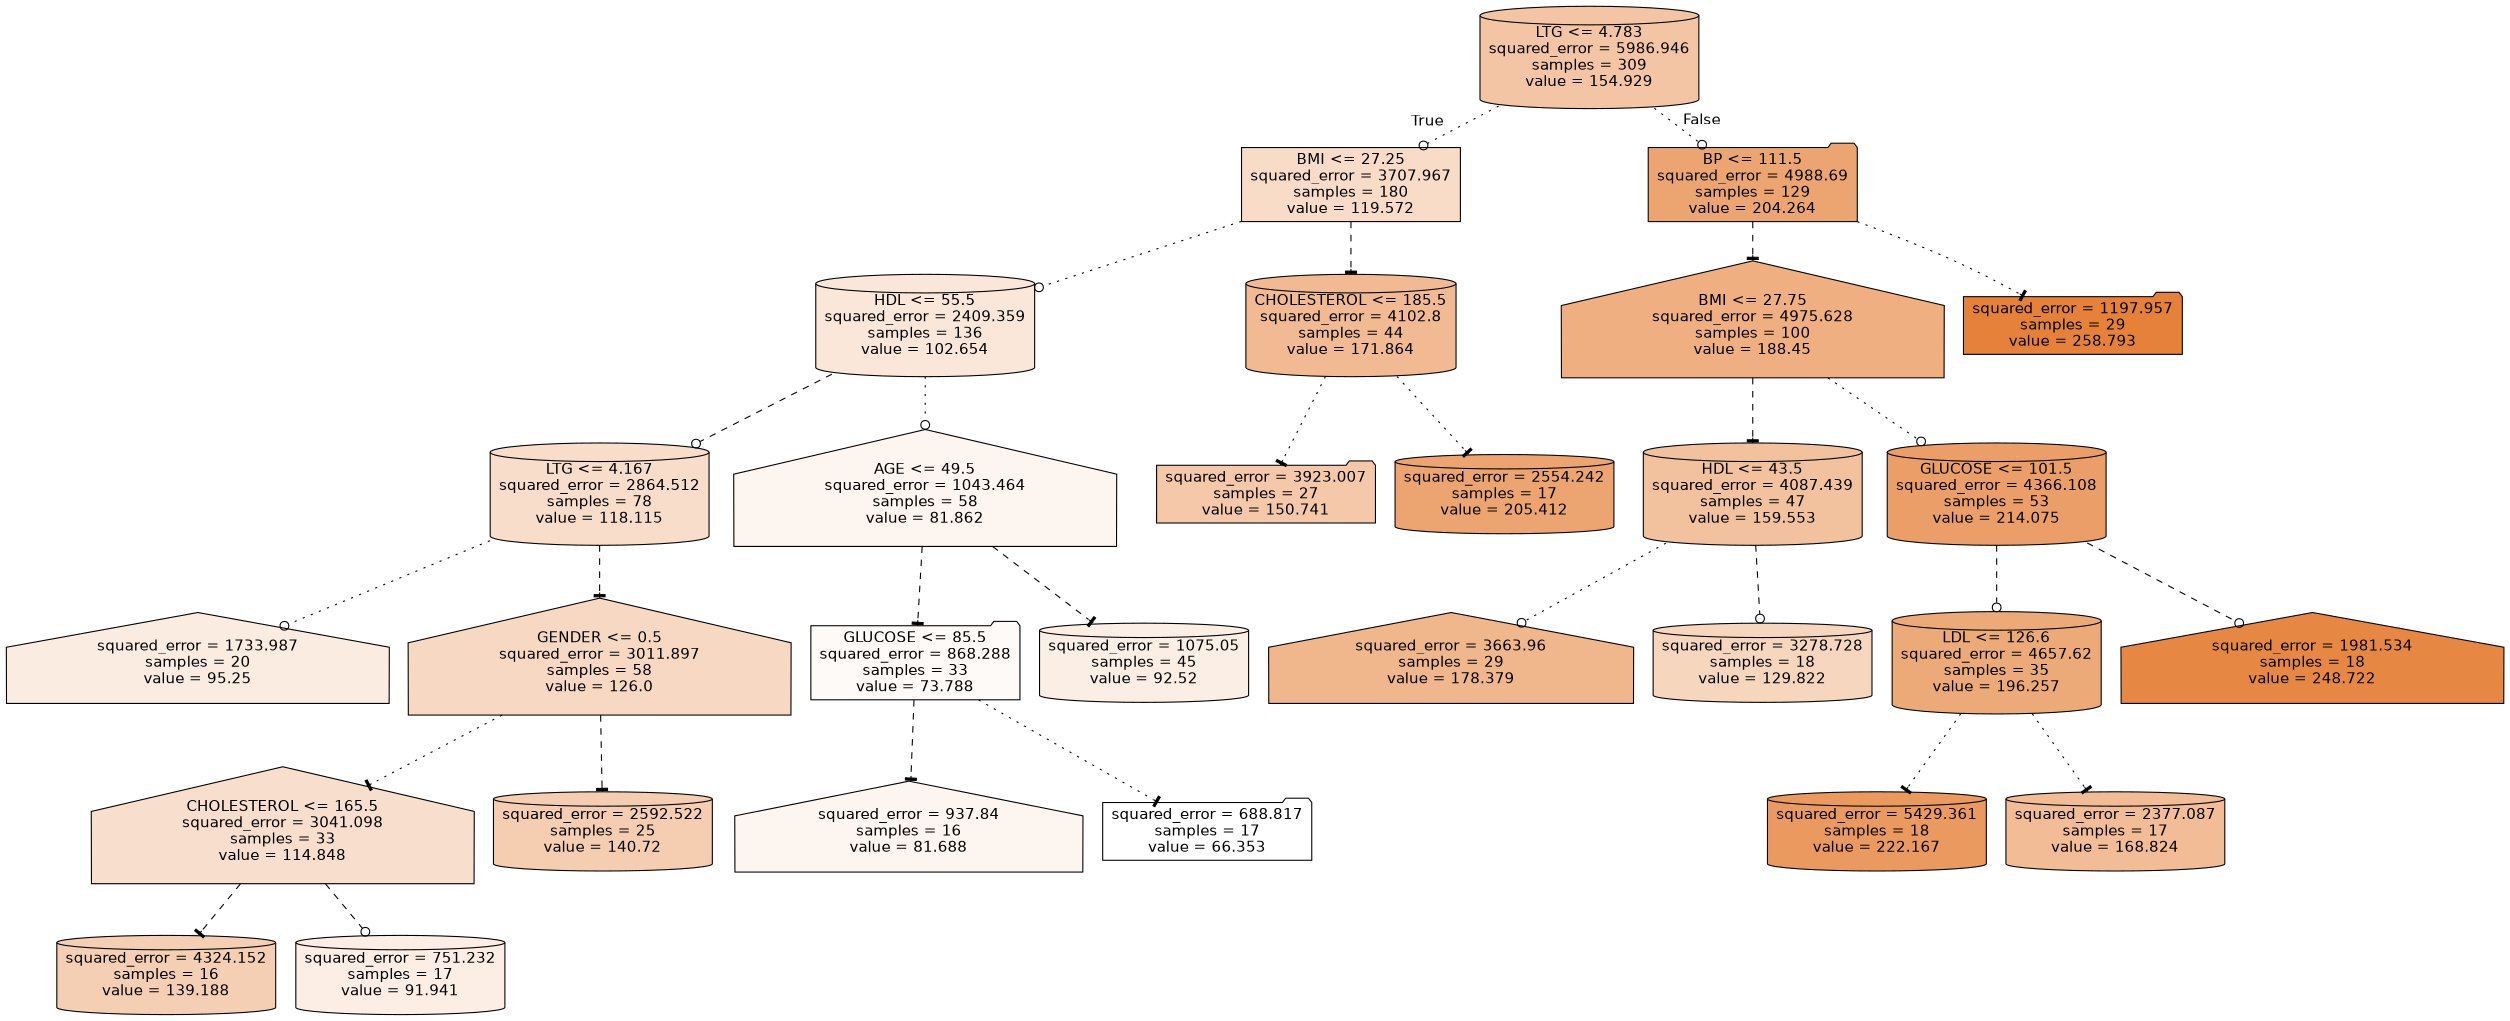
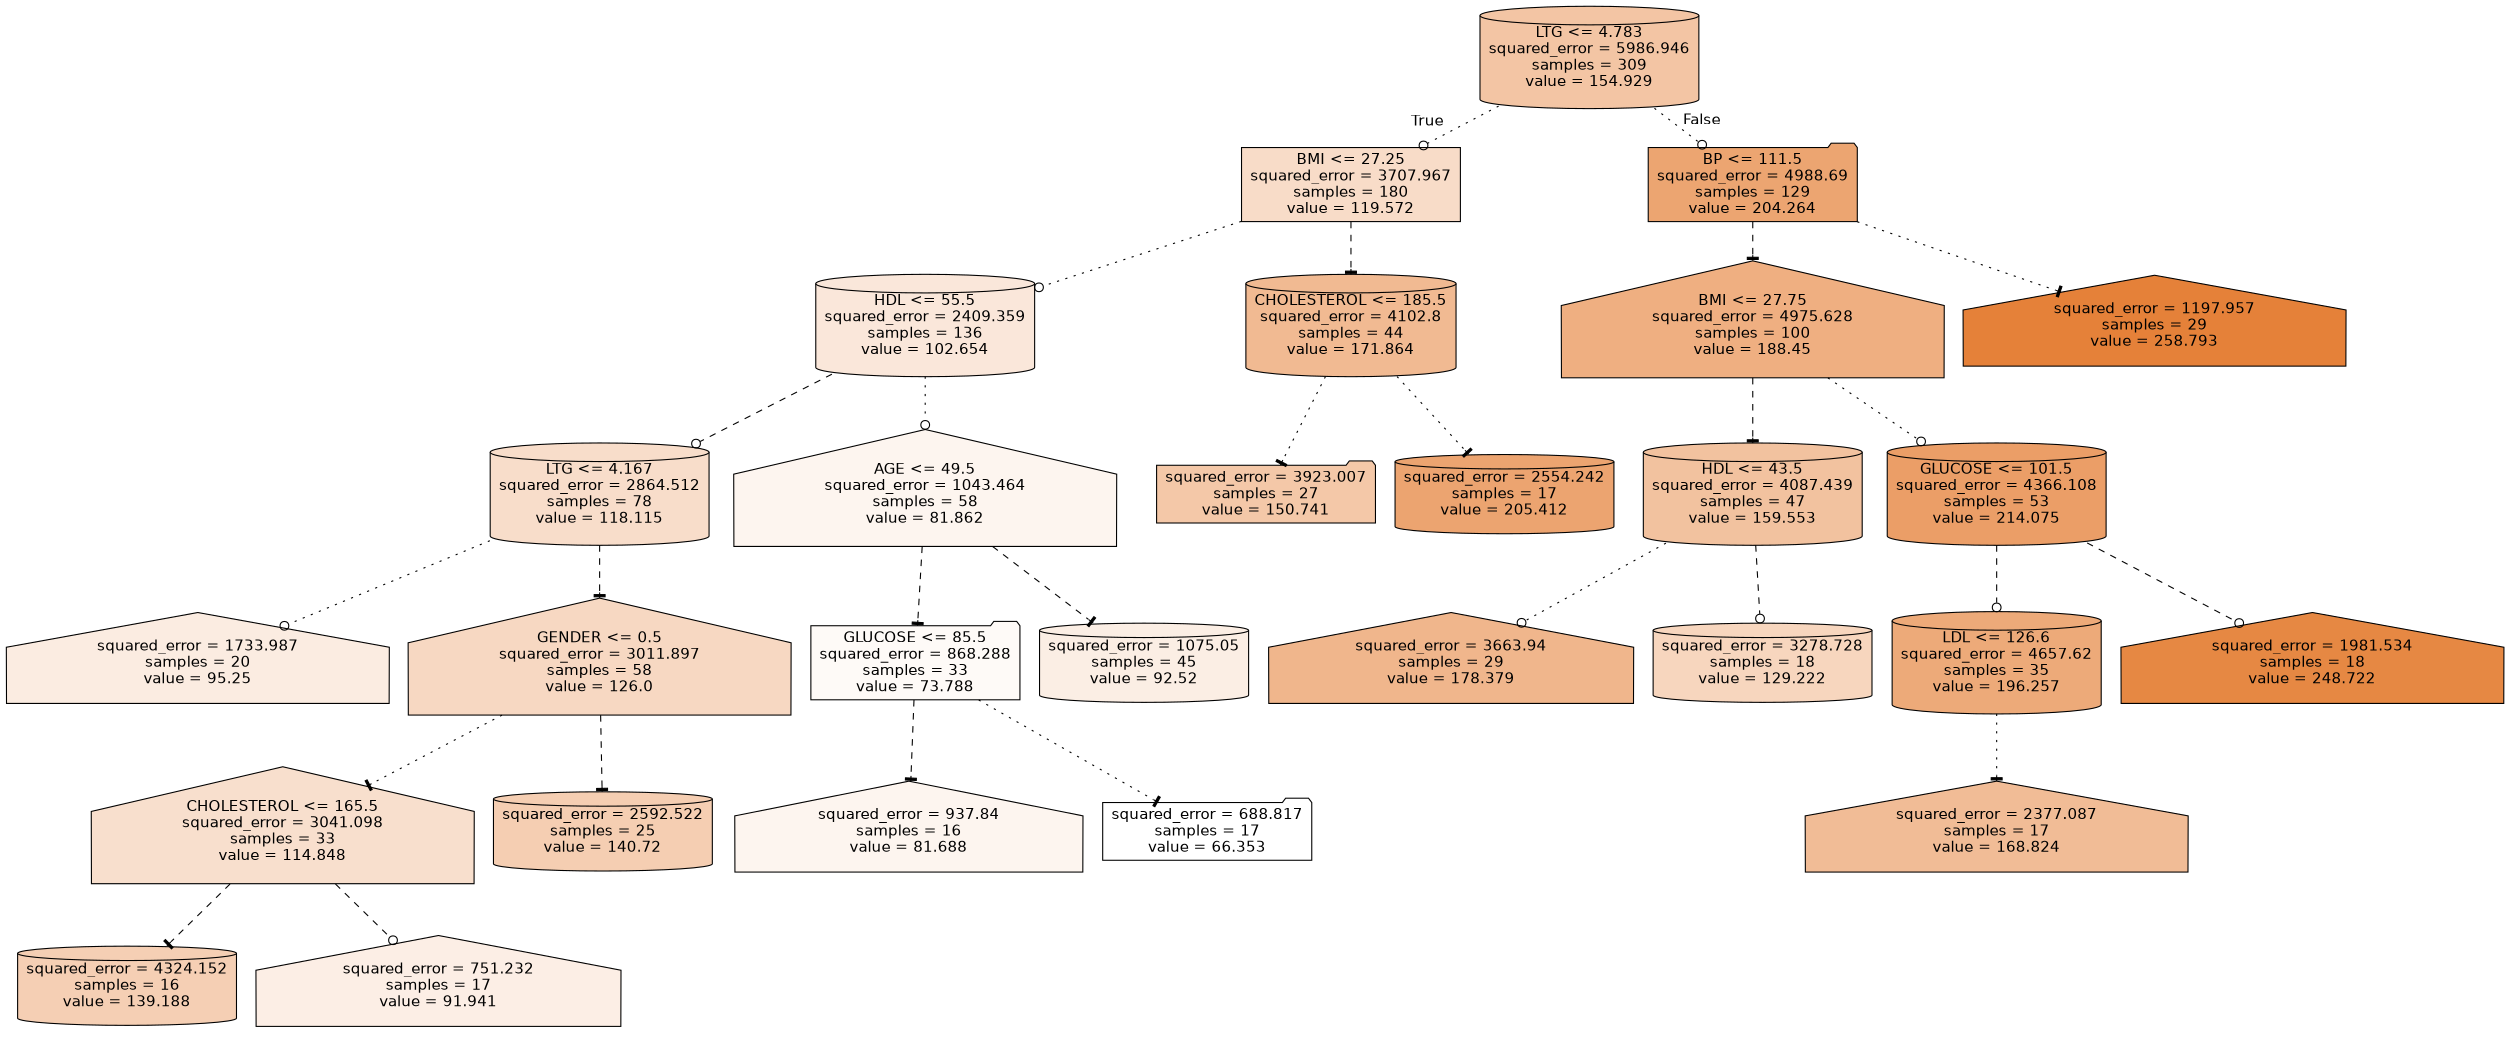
(2073, 326) -> (2155, 326)
(1451, 663) -> (1451, 663)
(1763, 663) -> (1763, 663)
(1877, 831) -> none
(2115, 831) -> (1997, 831)
(400, 975) -> (438, 986)
